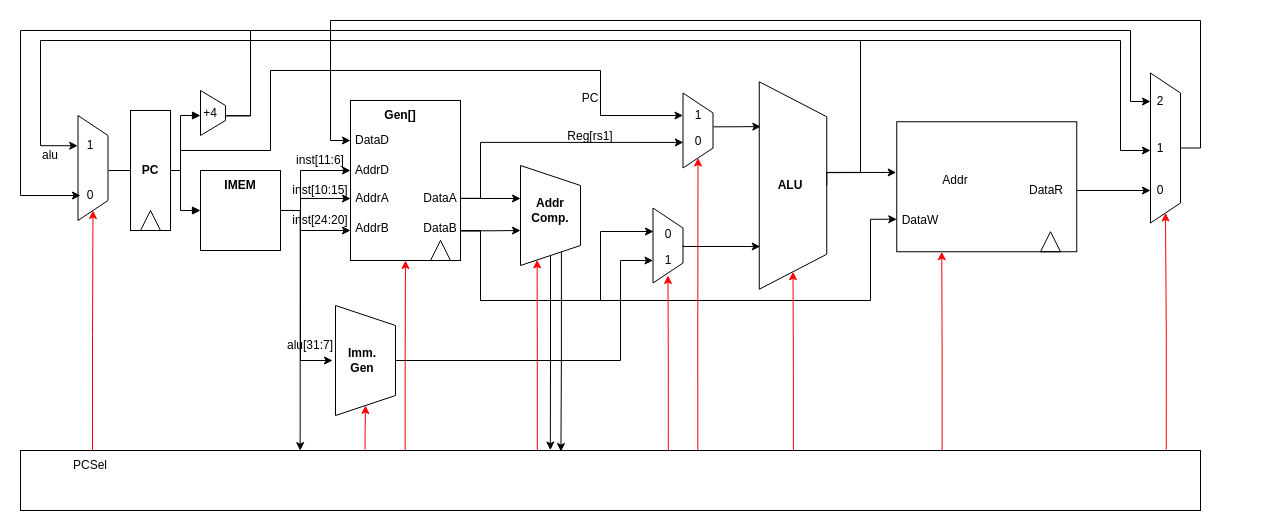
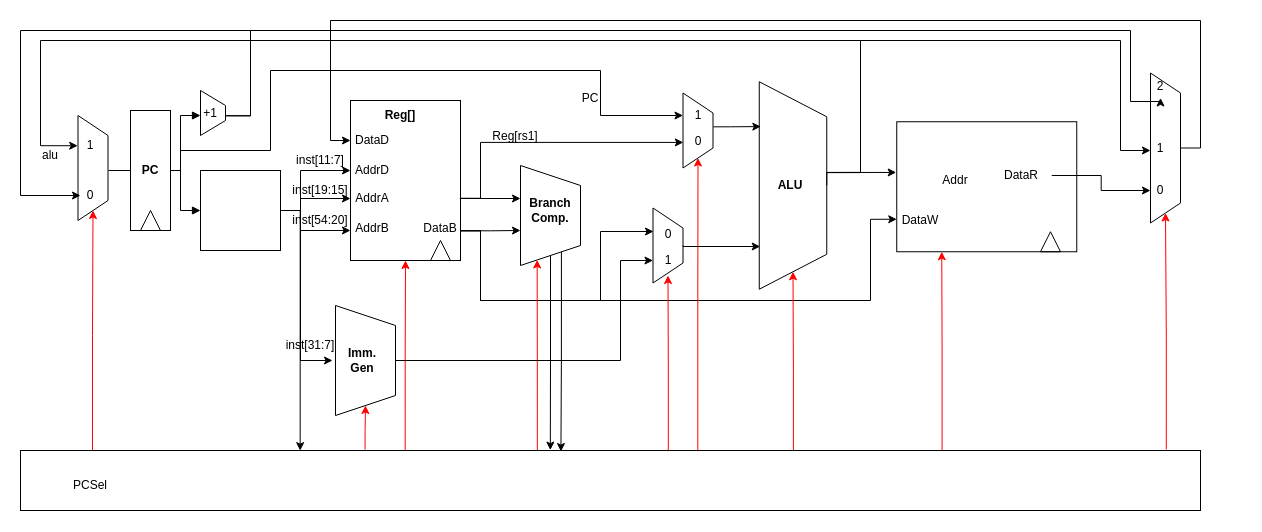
(1161, 102) -> (1161, 87)
(211, 114) -> (211, 114)
(401, 116) -> (401, 116)
(591, 137) -> (516, 137)
(321, 161) -> (321, 161)
(241, 186) -> none
(321, 191) -> (321, 191)
(1047, 191) -> (1022, 176)
(441, 198) -> none
(551, 211) -> (551, 211)
(321, 221) -> (321, 221)
(311, 346) -> (311, 346)
(91, 466) -> (91, 486)
